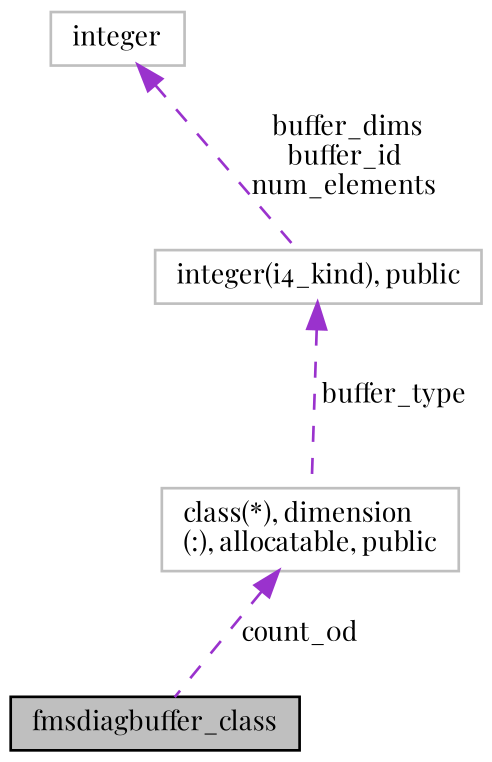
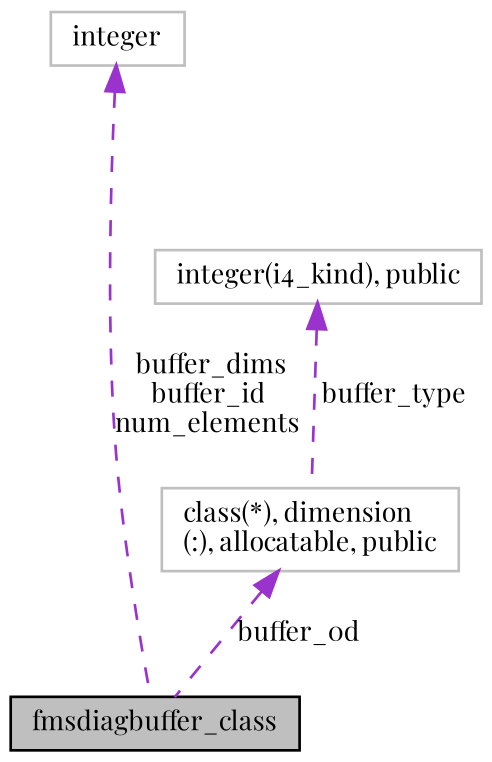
(227, 168) -> (113, 396)
(297, 634) -> (297, 634)
